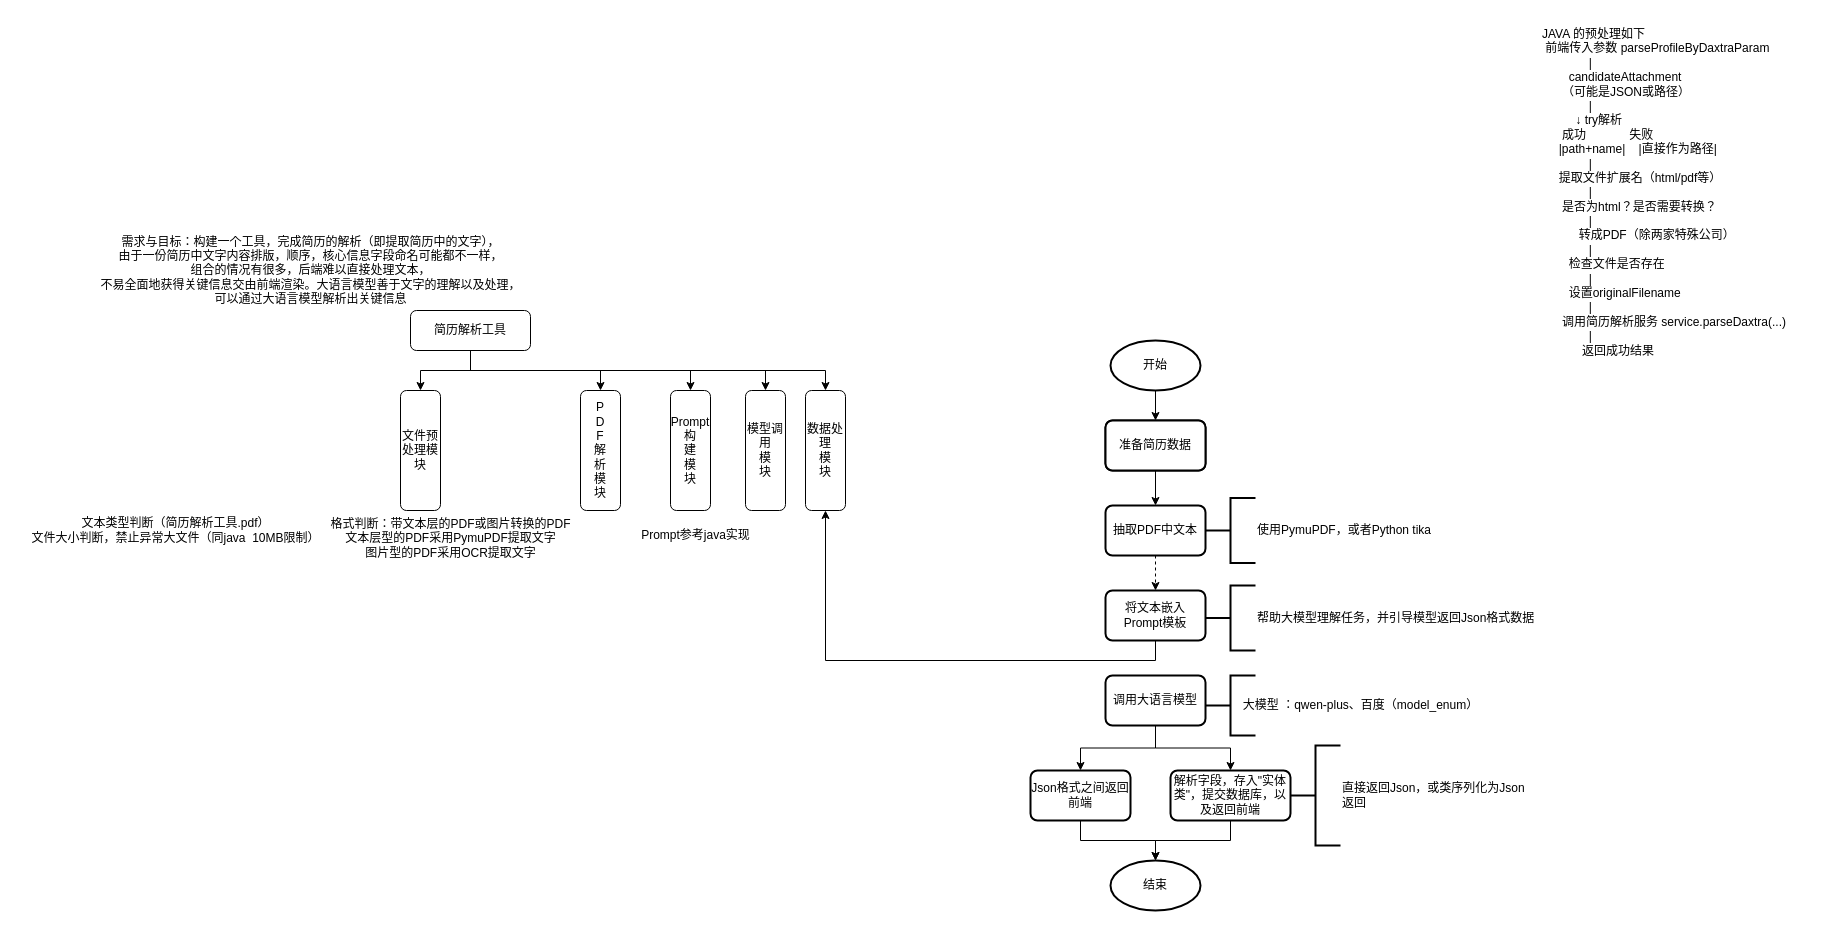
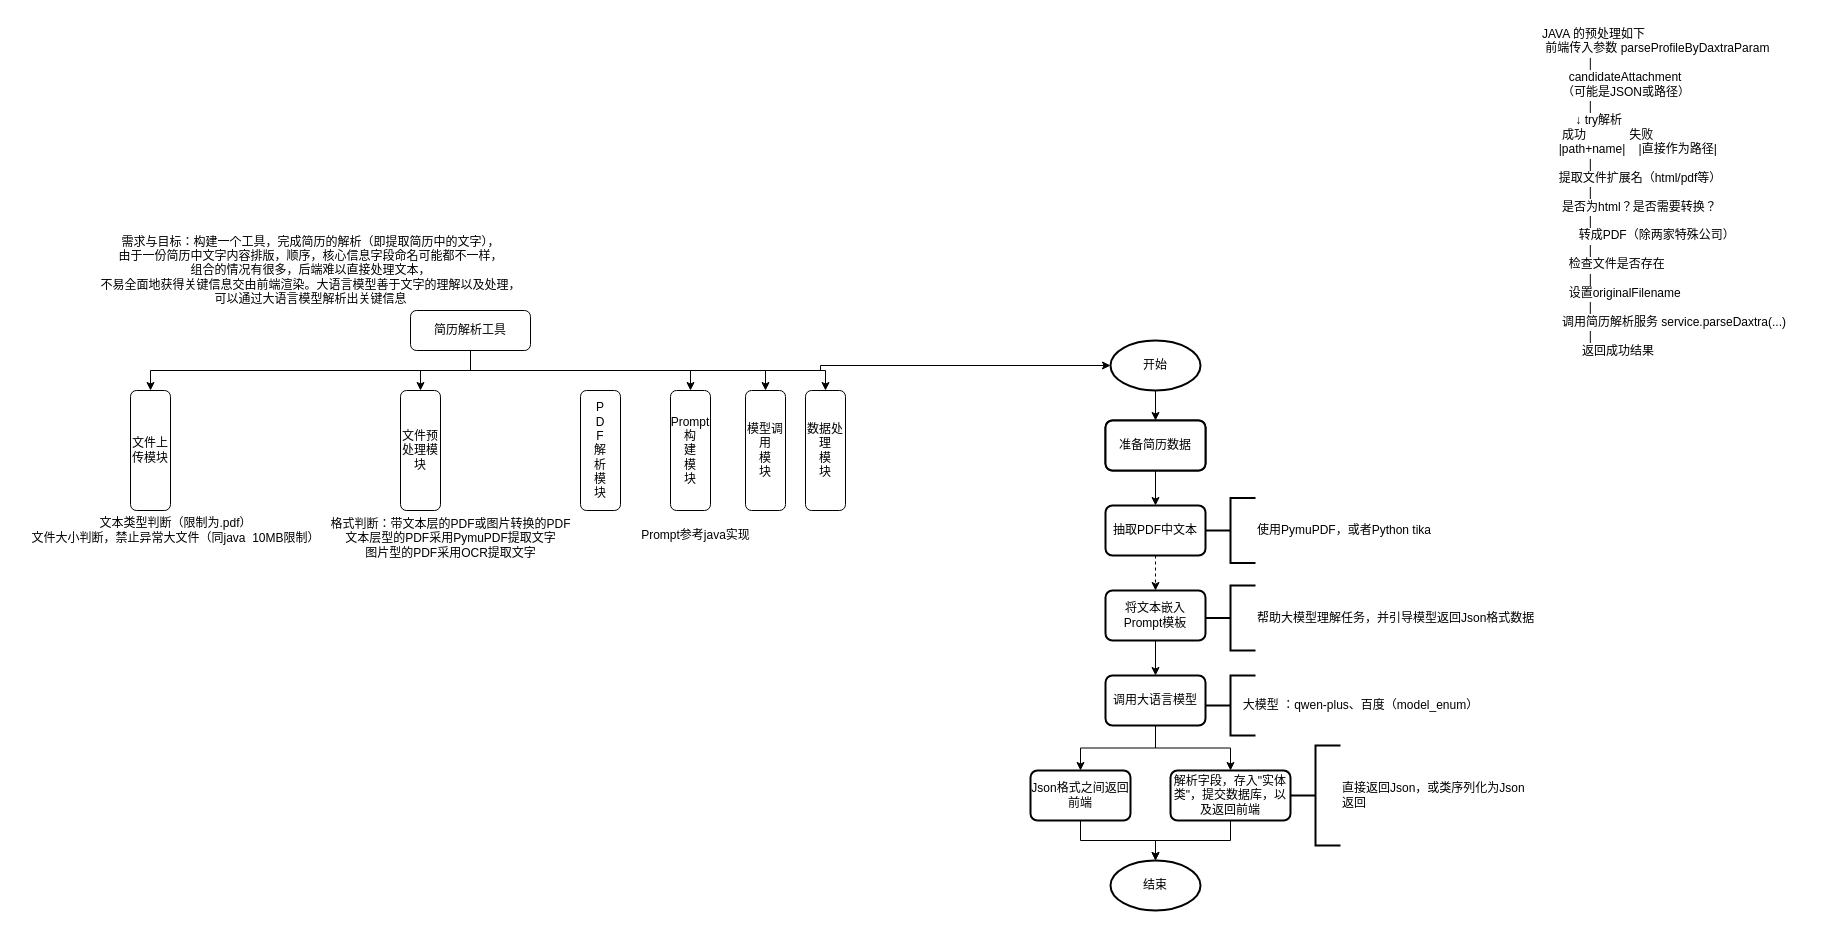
none -> (279, 371)
(601, 378) -> (961, 366)
none -> (151, 451)
(176, 531) -> (176, 531)
(921, 661) -> (1156, 663)
